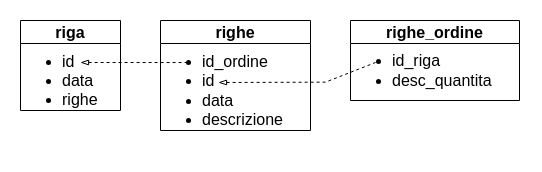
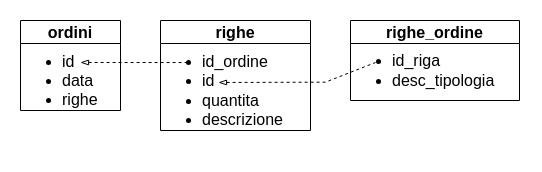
(71, 33) -> (71, 33)
(409, 71) -> (409, 71)
(208, 91) -> (208, 91)
